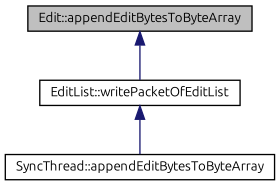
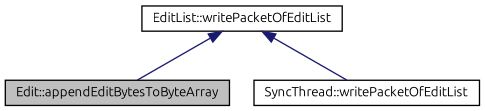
(140, 63) -> (174, 59)
(140, 167) -> (367, 93)
